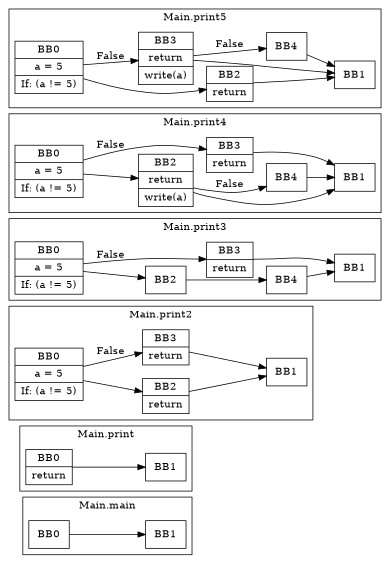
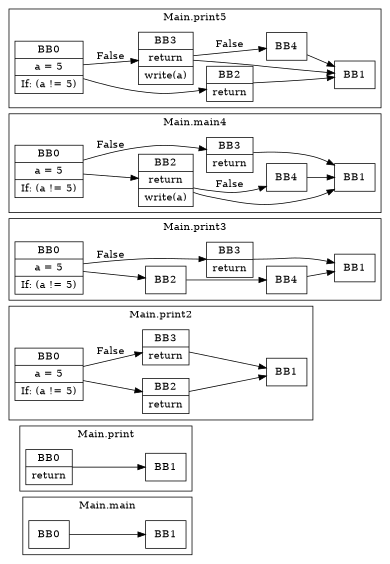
(195, 122) -> (195, 122)
